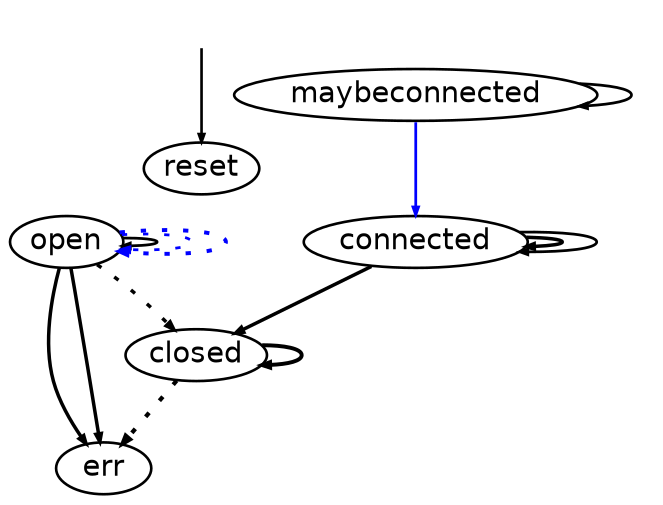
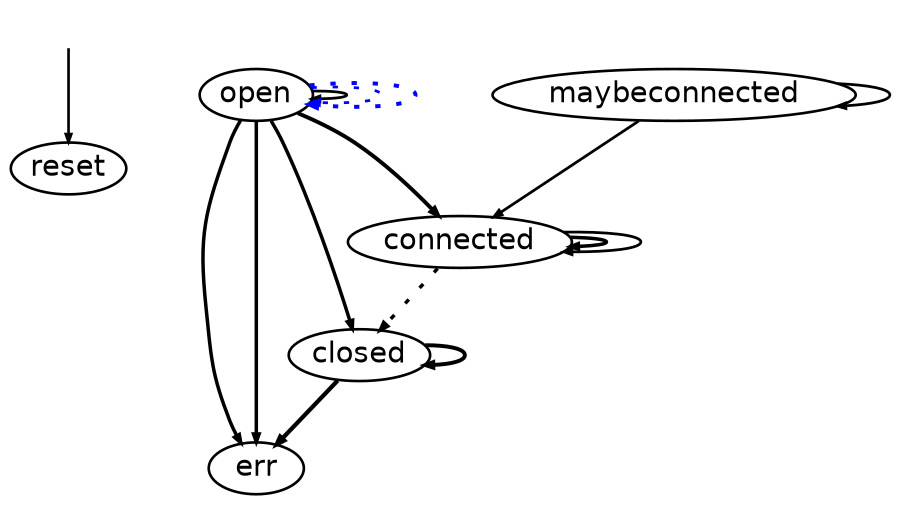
none -> (370, 154)
(416, 164) -> (570, 167)
(134, 292) -> (315, 219)
(307, 298) -> (412, 296)
(152, 409) -> (310, 409)
